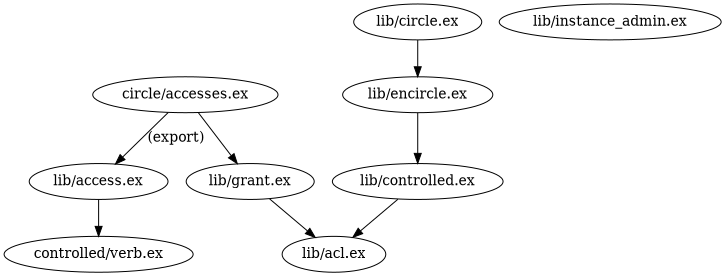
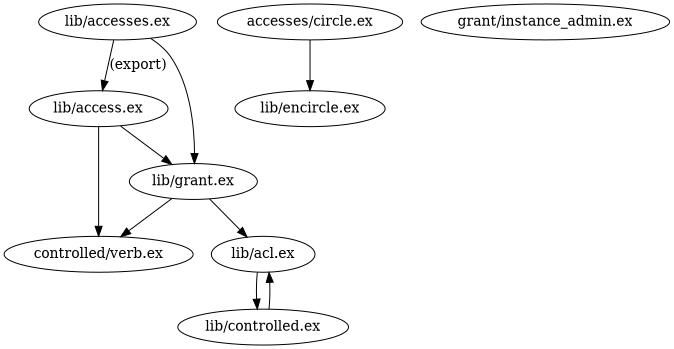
(418, 22) -> (310, 22)
(610, 22) -> (545, 22)
(185, 95) -> (118, 22)
(418, 133) -> (256, 286)
none -> (142, 142)
none -> (150, 215)
